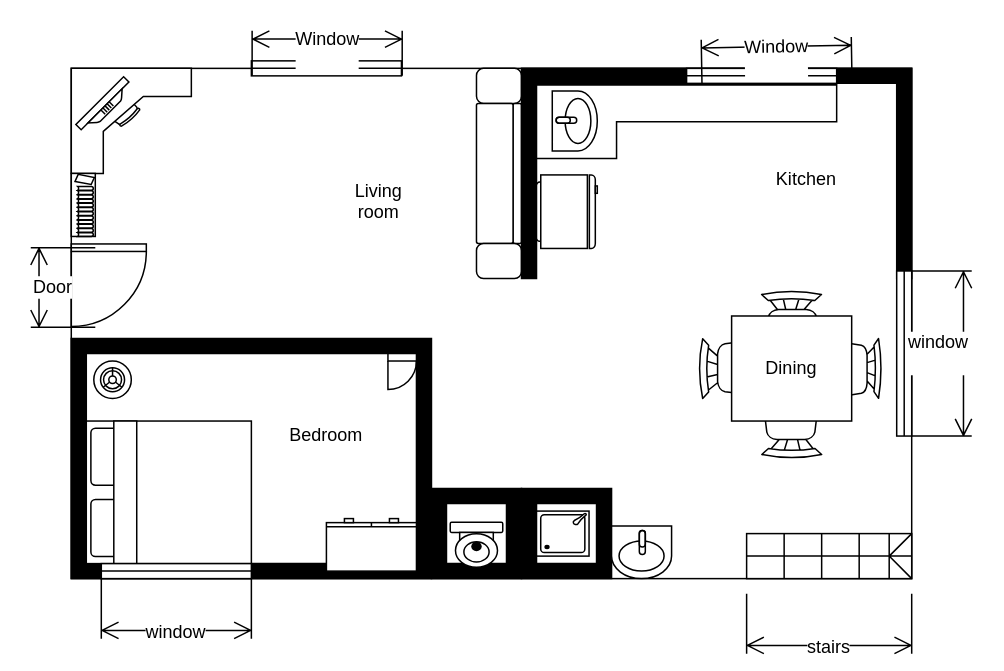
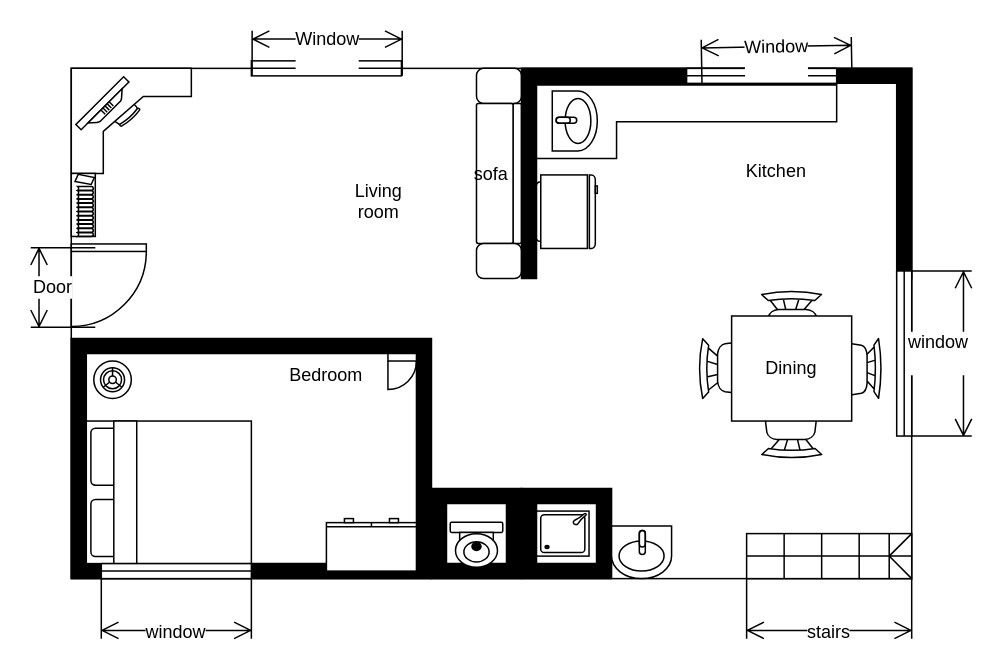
none -> (491, 175)
(806, 190) -> (776, 182)
(326, 436) -> (326, 376)
(829, 623) -> (829, 608)
